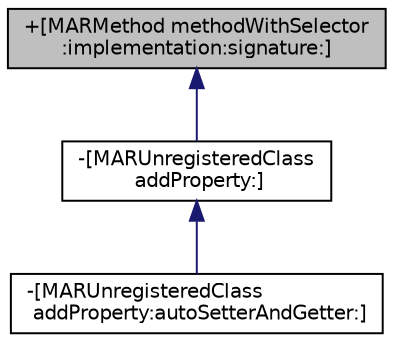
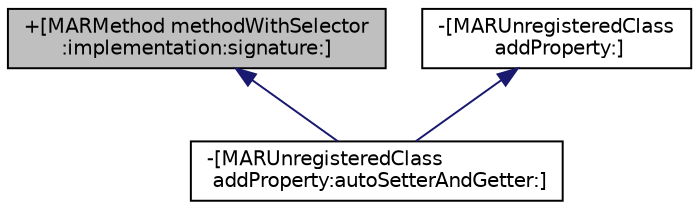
(197, 115) -> (295, 111)
